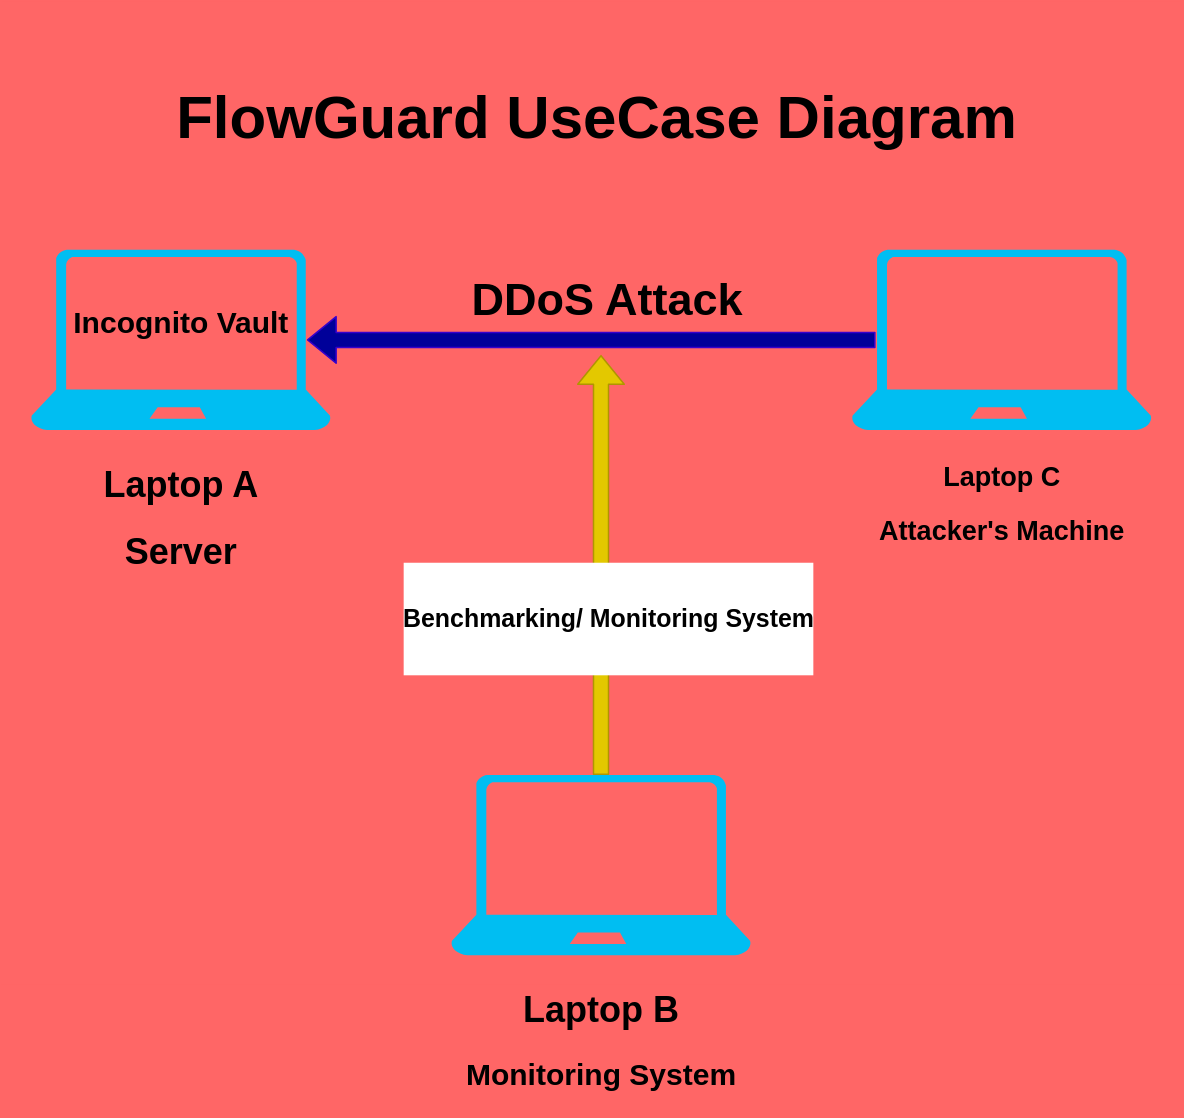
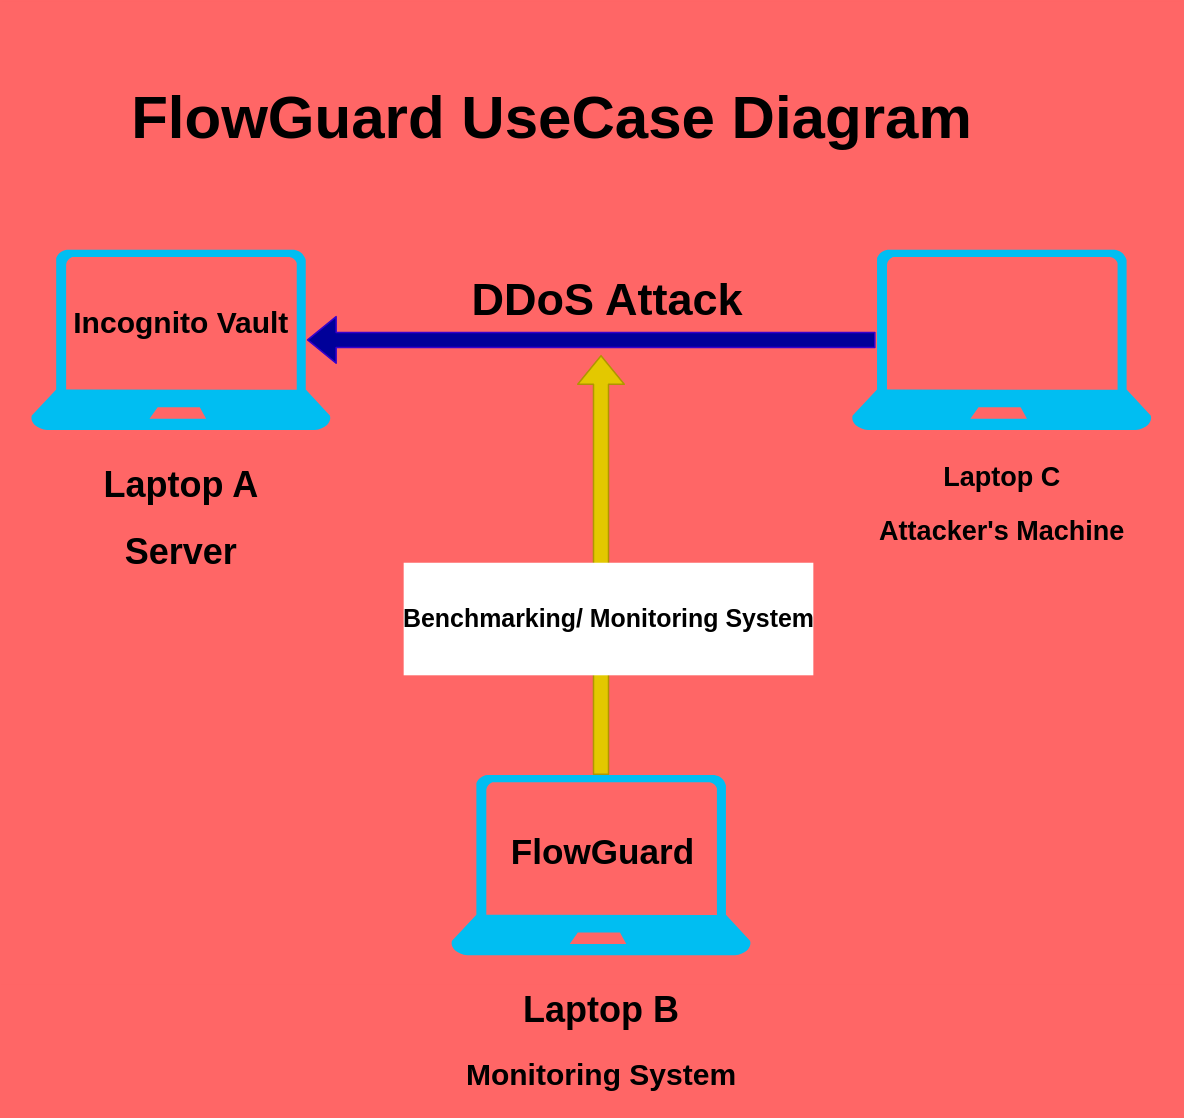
(596, 116) -> (551, 116)
none -> (602, 852)
